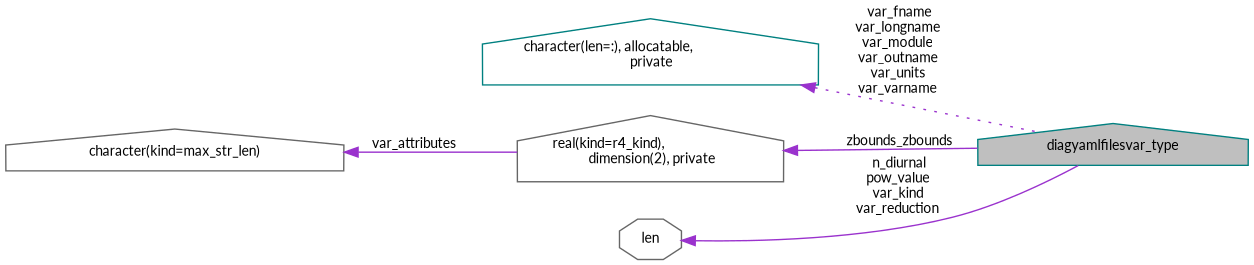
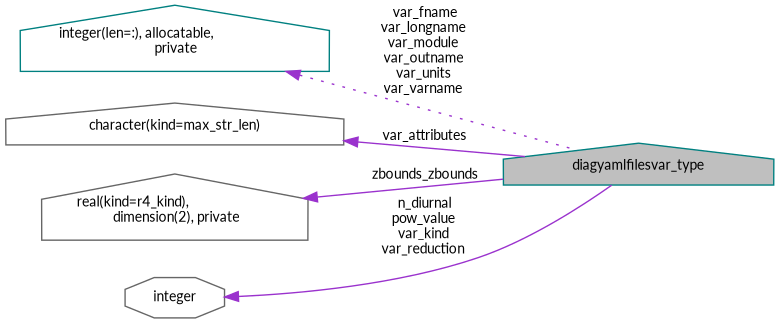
(650, 55) -> (175, 42)
(438, 152) -> (441, 149)
(650, 239) -> (175, 298)
